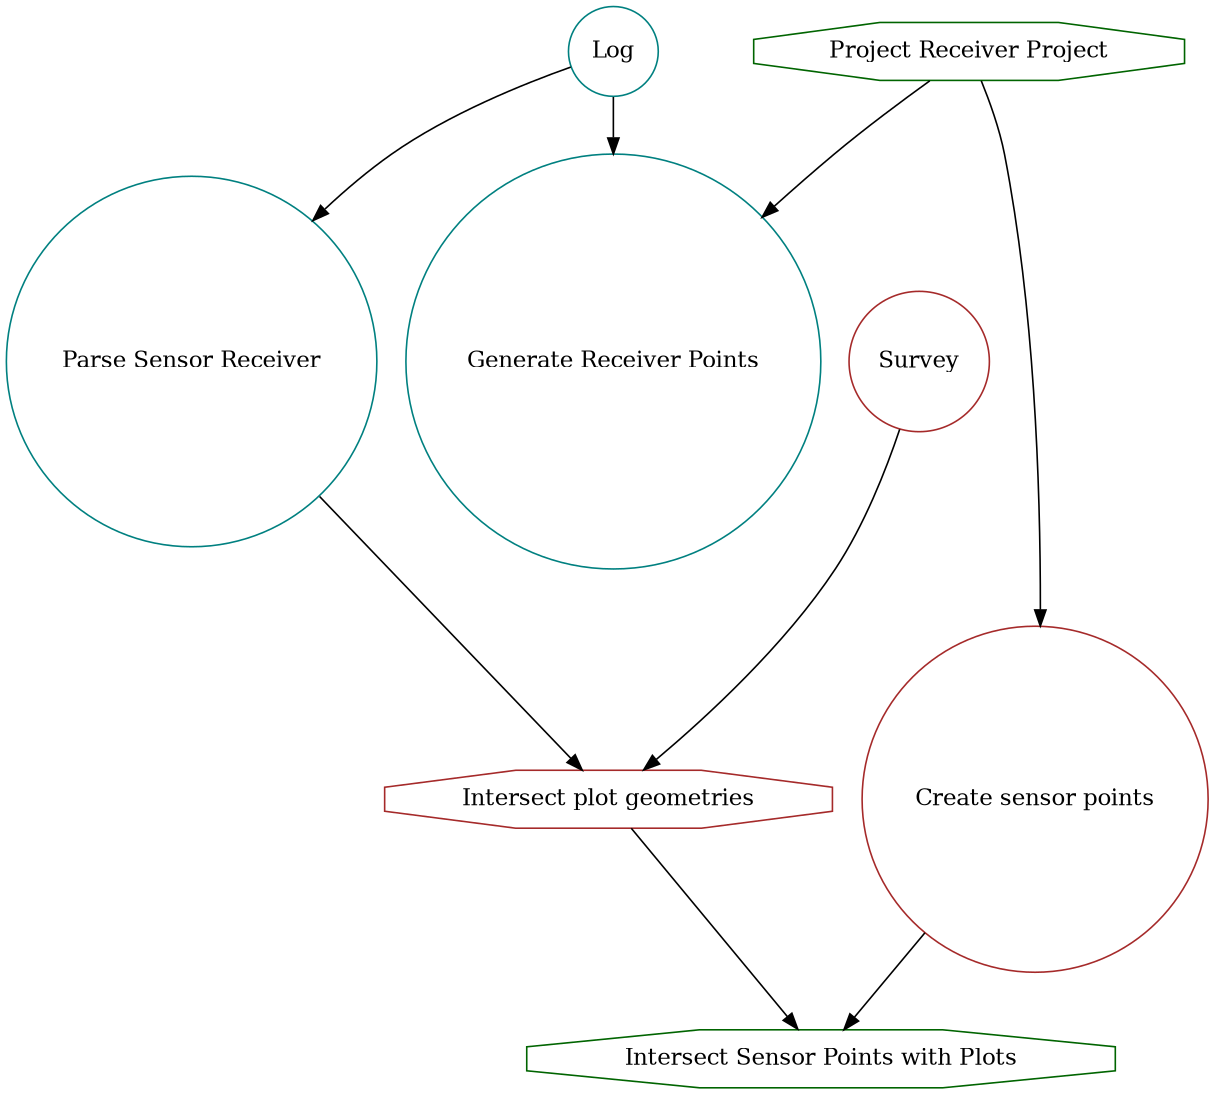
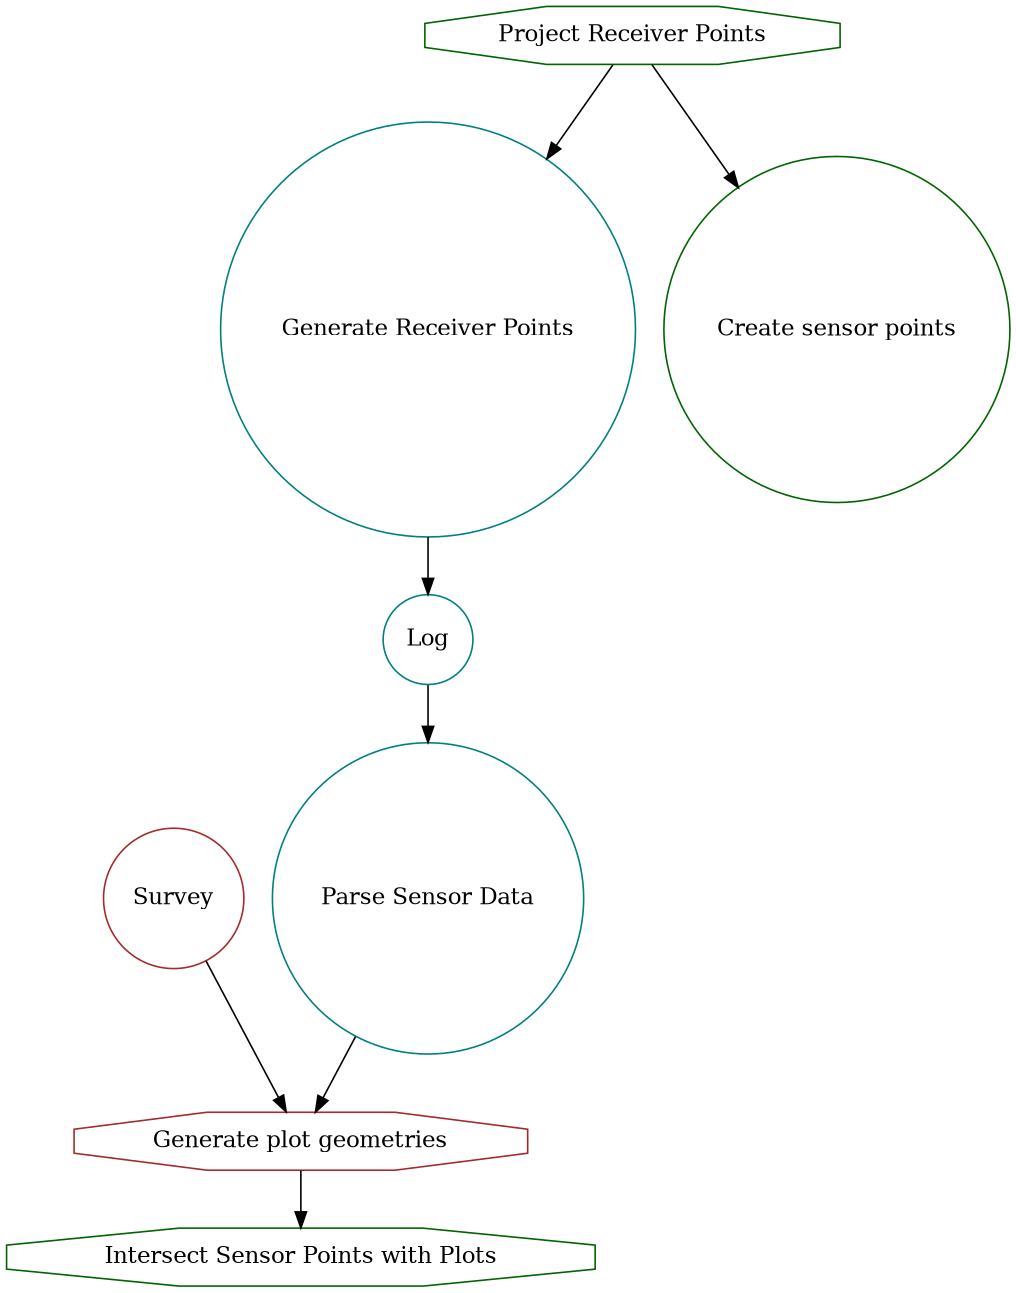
(969, 51) -> (632, 35)
(613, 117) -> (428, 558)
(192, 362) -> (428, 898)
(609, 799) -> (301, 1141)
(1035, 799) -> (837, 329)
(890, 975) -> none
